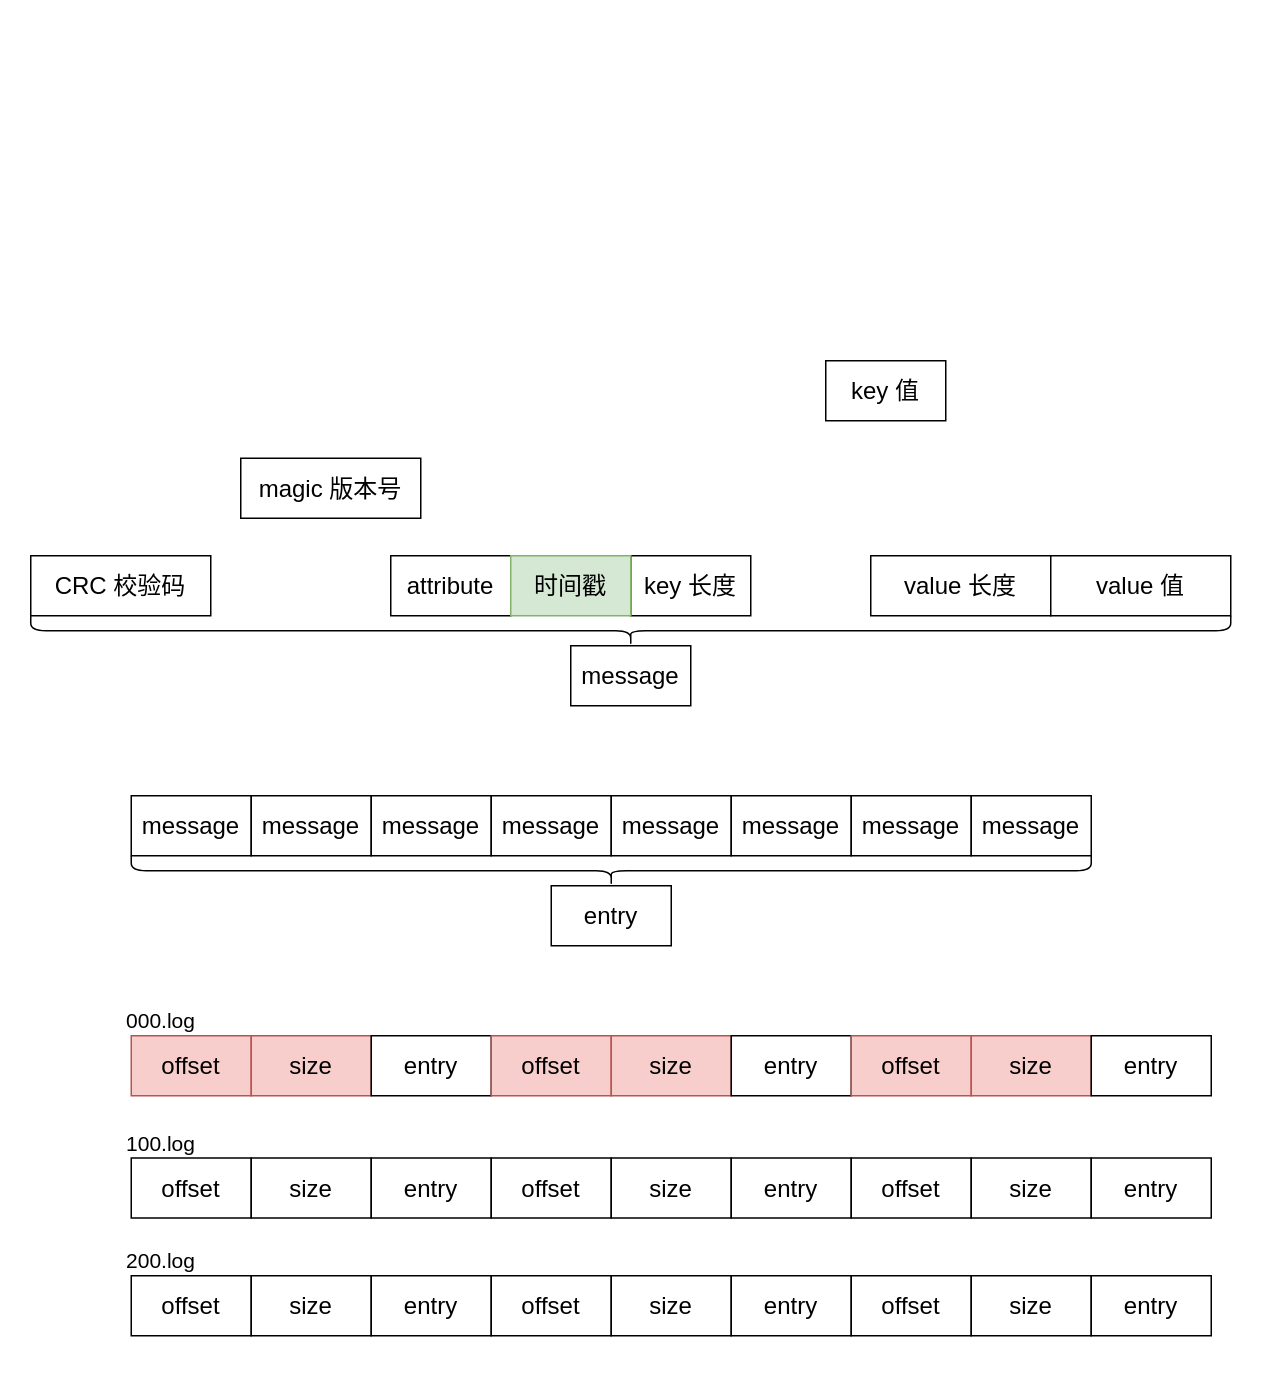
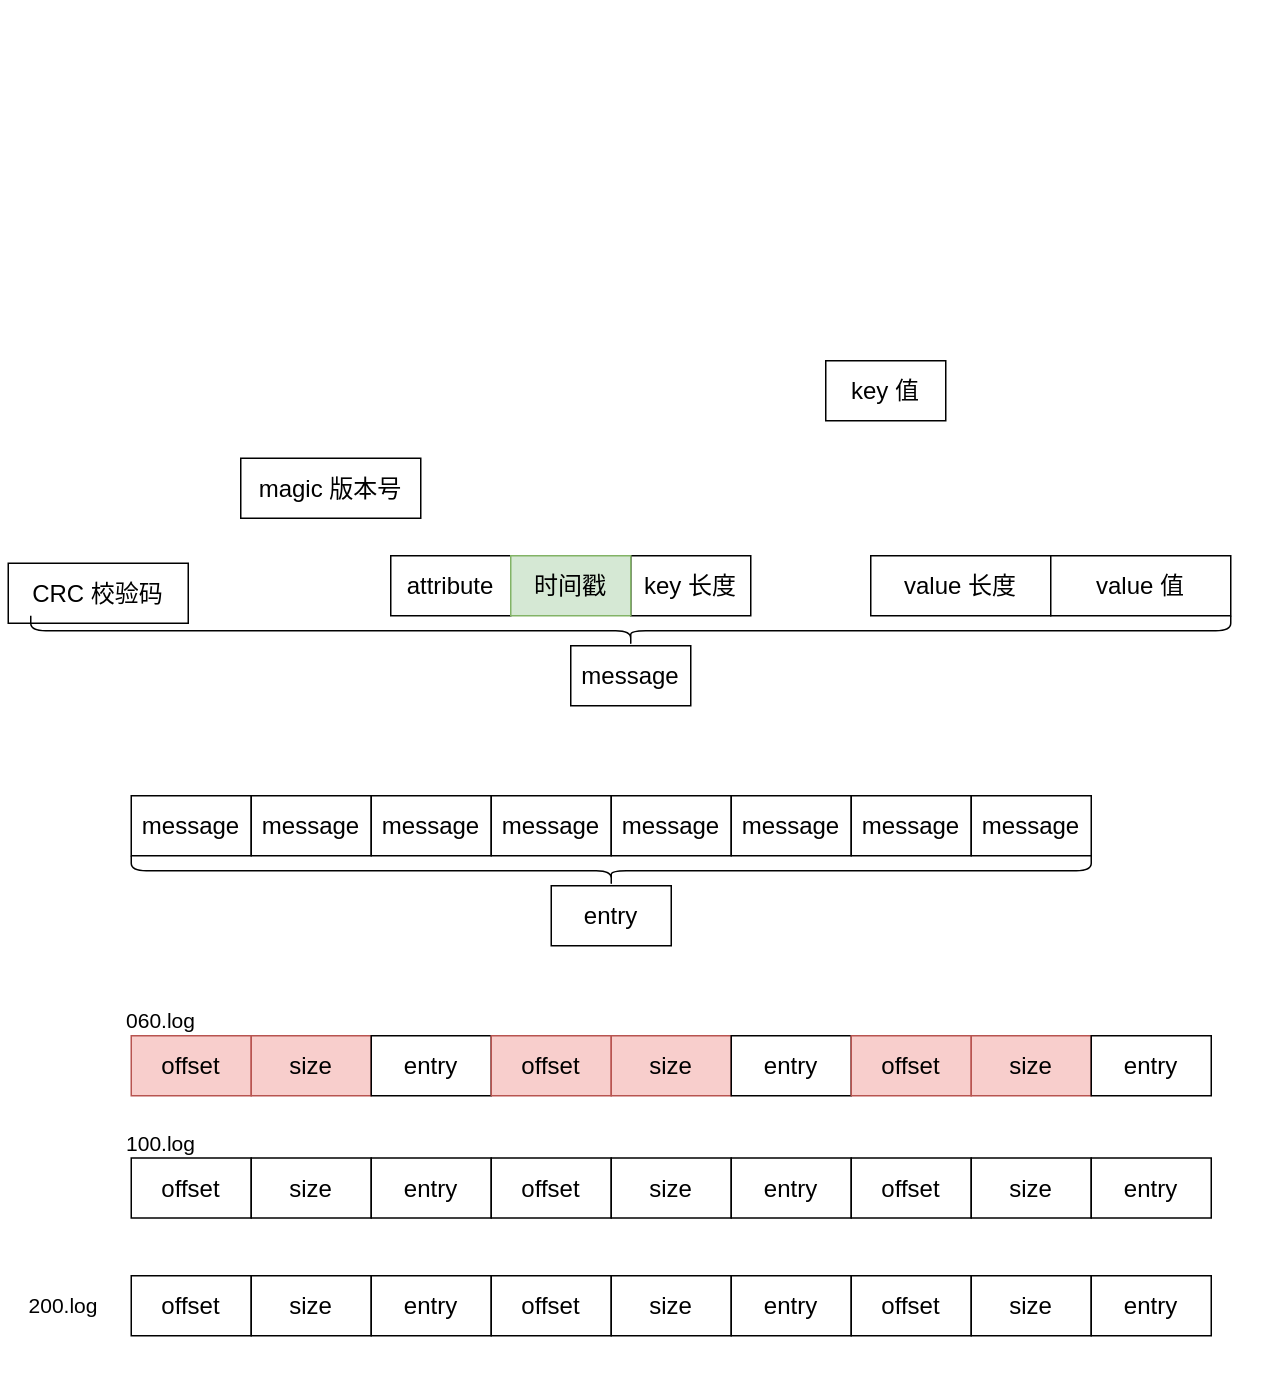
(121, 586) -> (98, 593)
(161, 1021) -> (161, 1021)
(161, 1261) -> (64, 1306)
